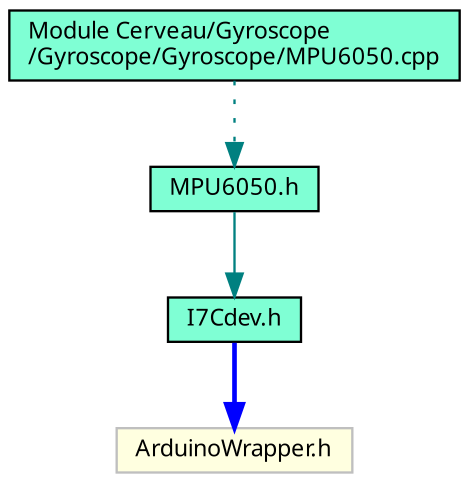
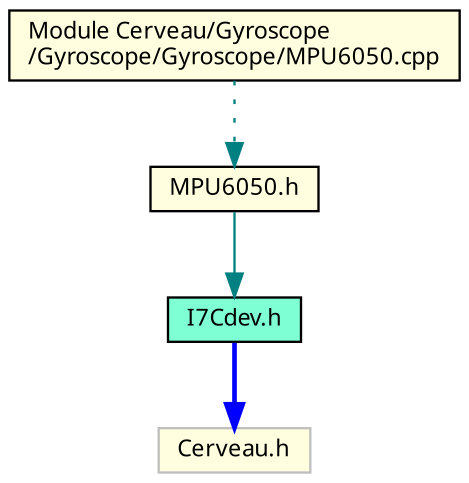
(235, 46) -> (235, 46)
(235, 189) -> (235, 189)
(235, 450) -> (235, 450)
